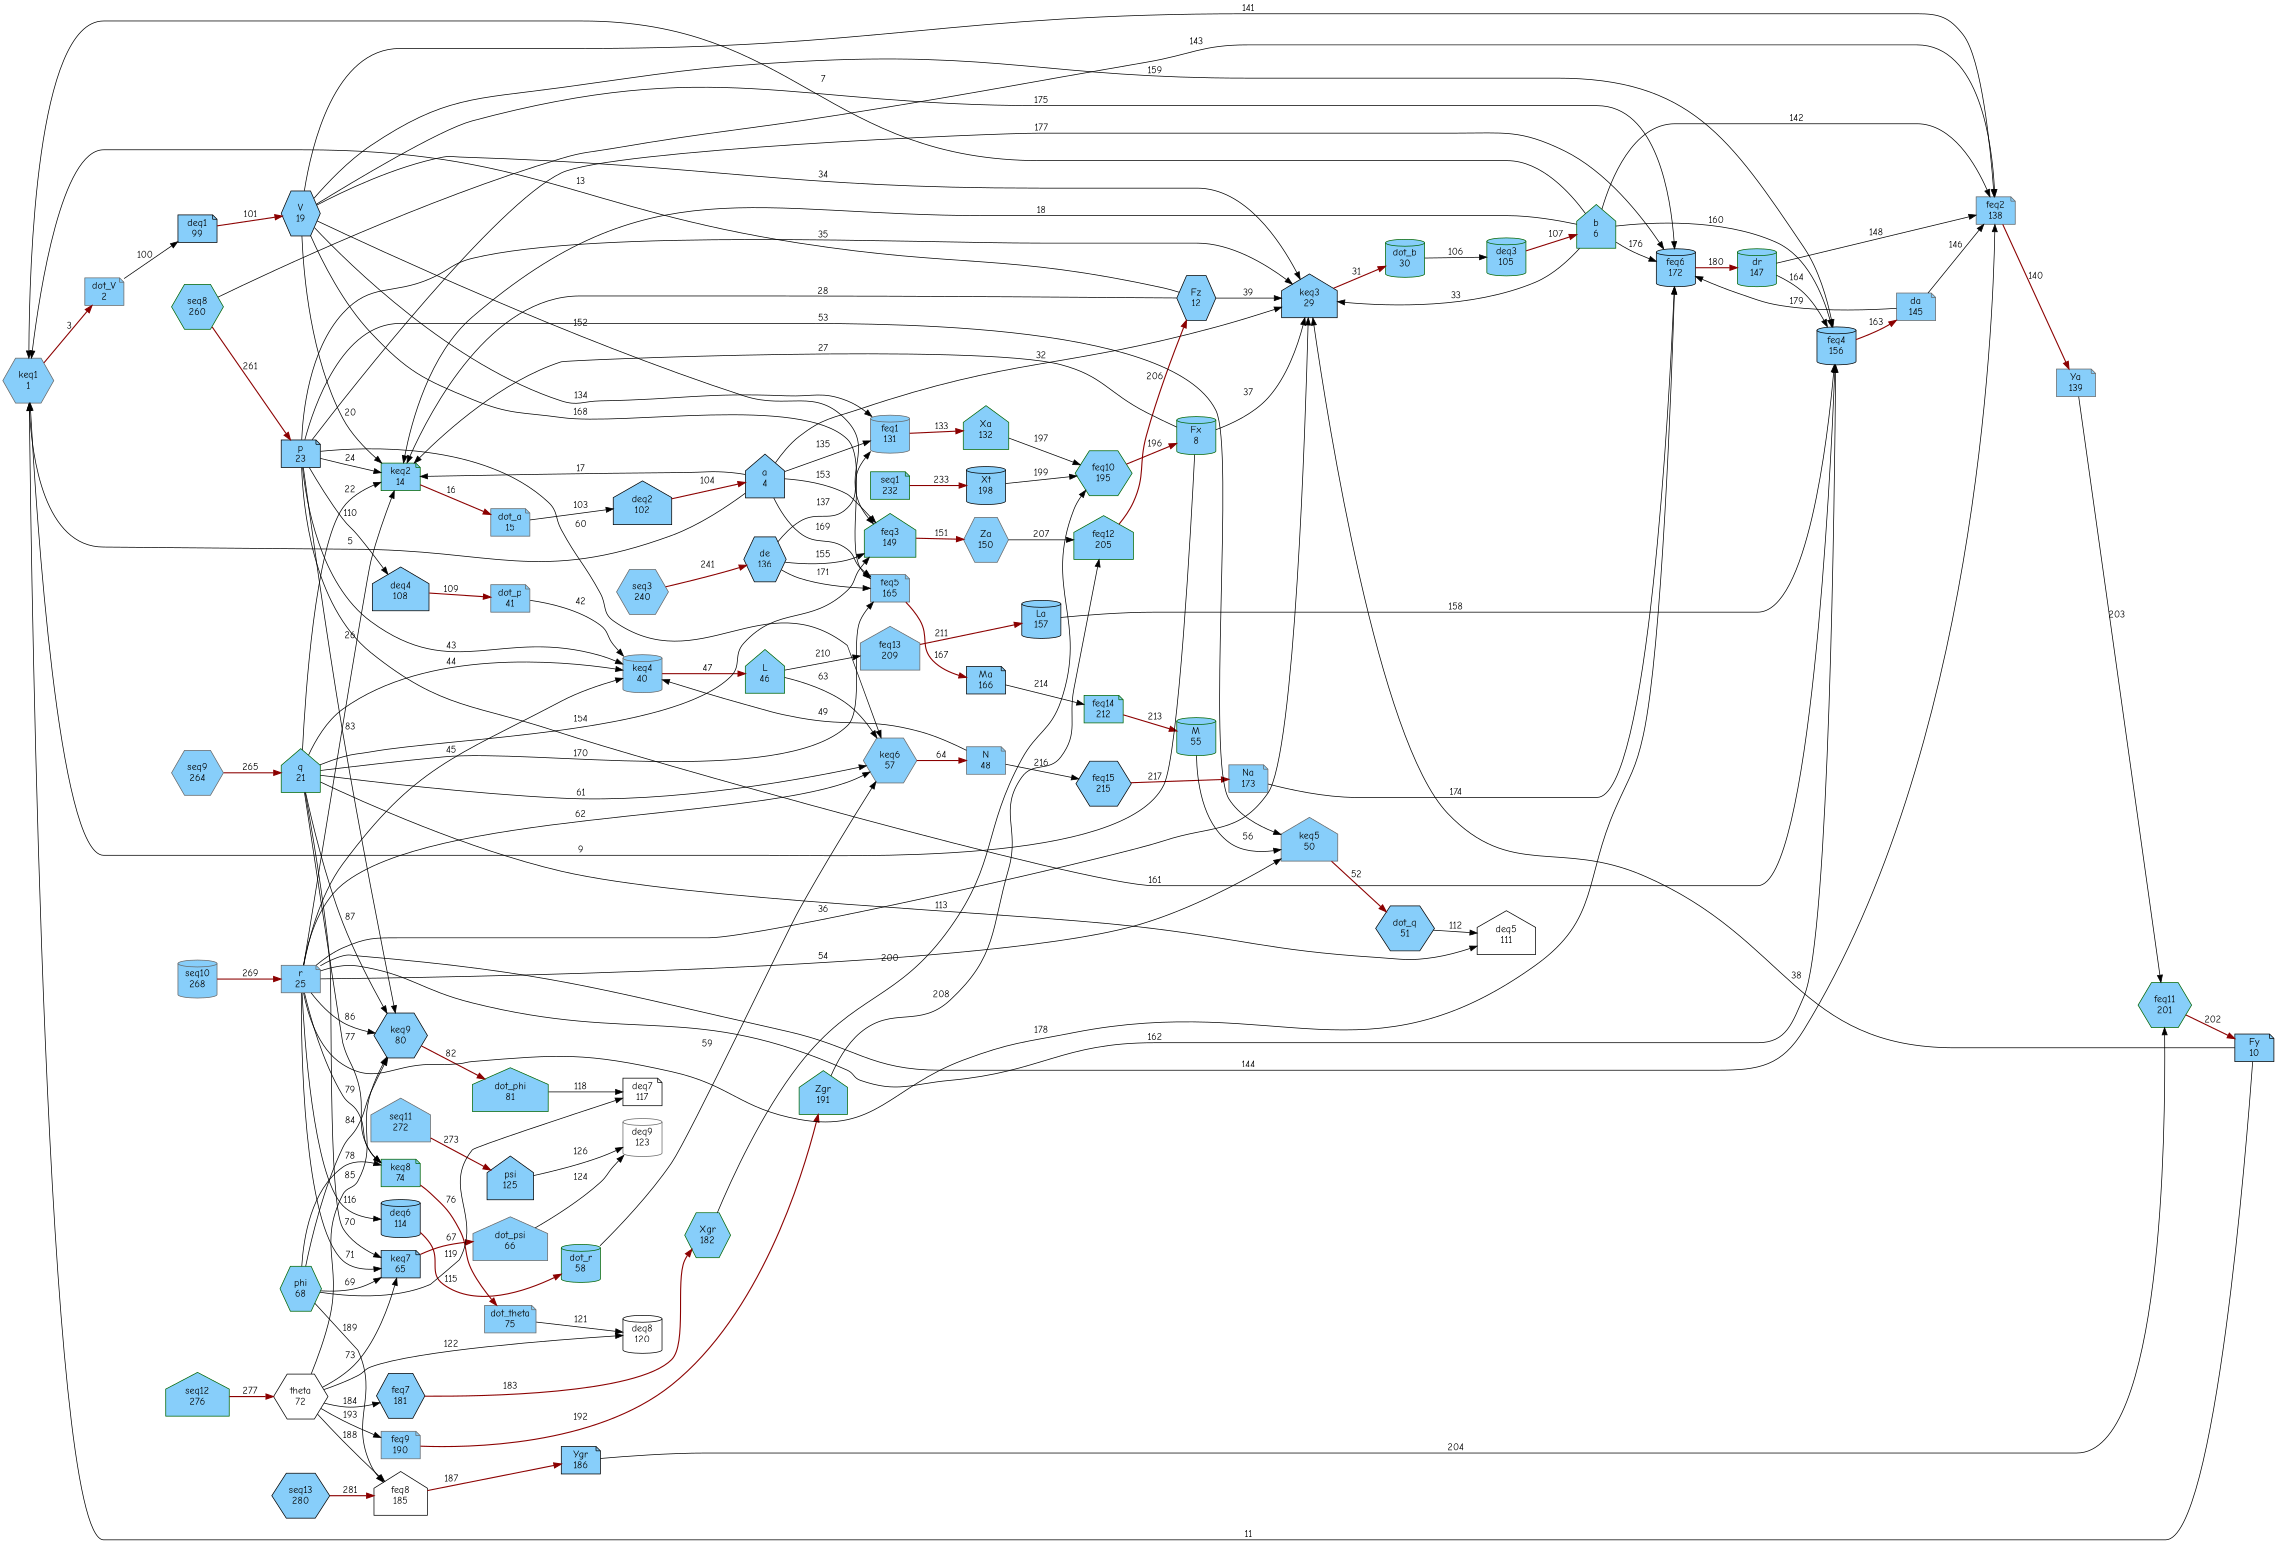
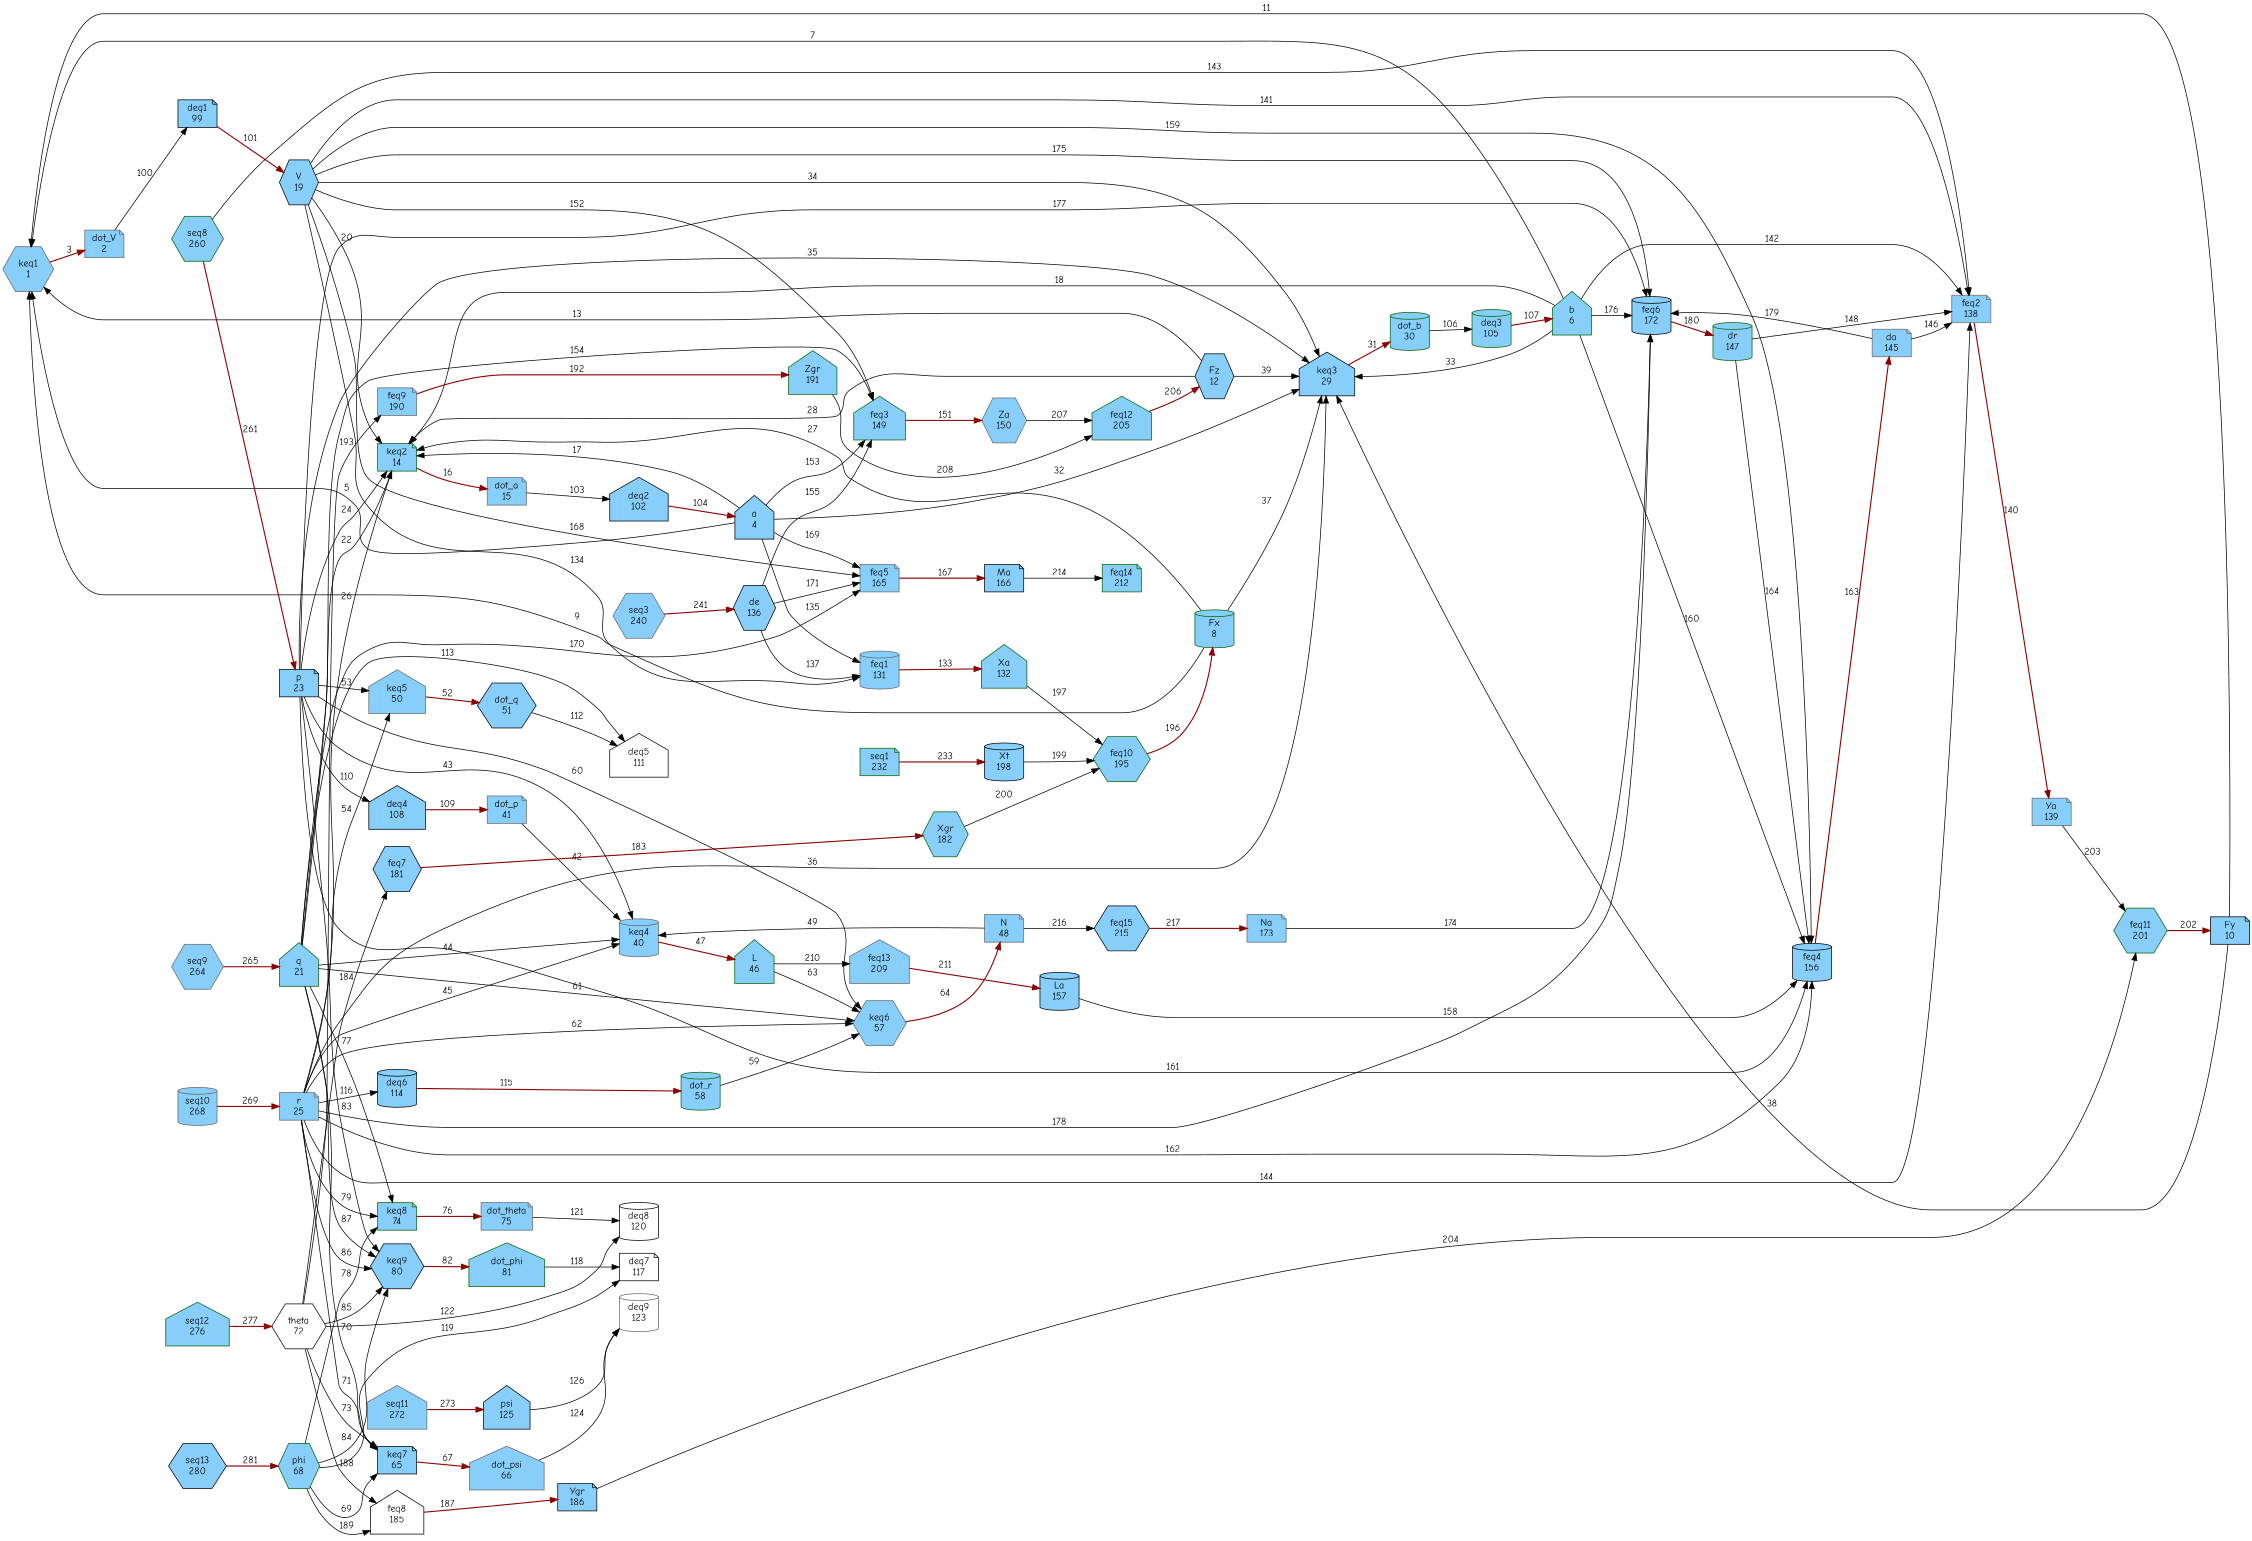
(1196, 737) -> none
(348, 1496) -> (249, 1466)
